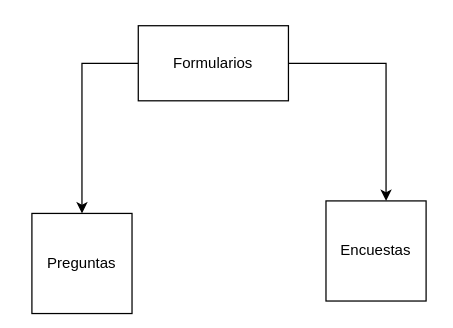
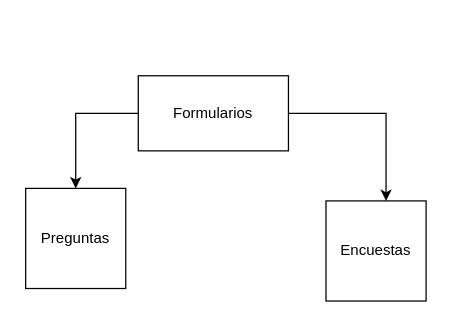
(213, 63) -> (213, 113)
(82, 263) -> (76, 238)
